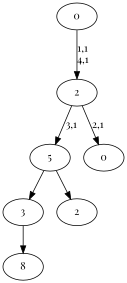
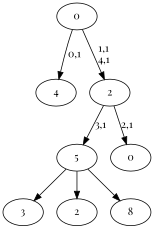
none -> (56, 93)
(23, 236) -> (101, 182)
